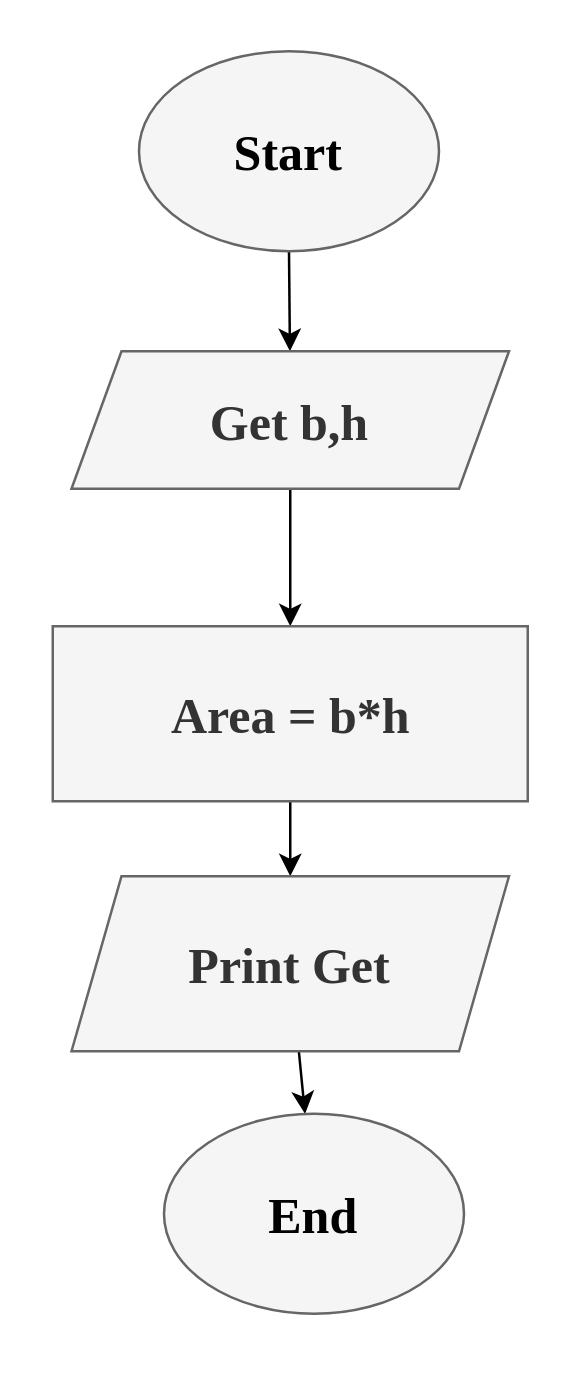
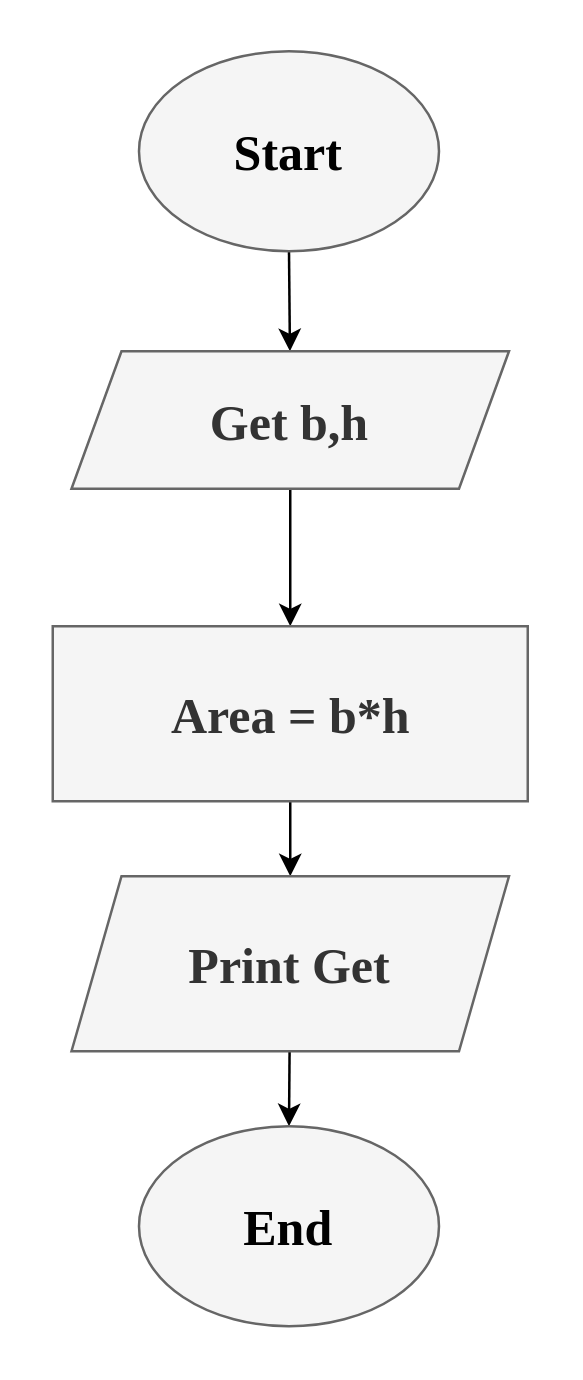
(314, 1214) -> (289, 1226)
